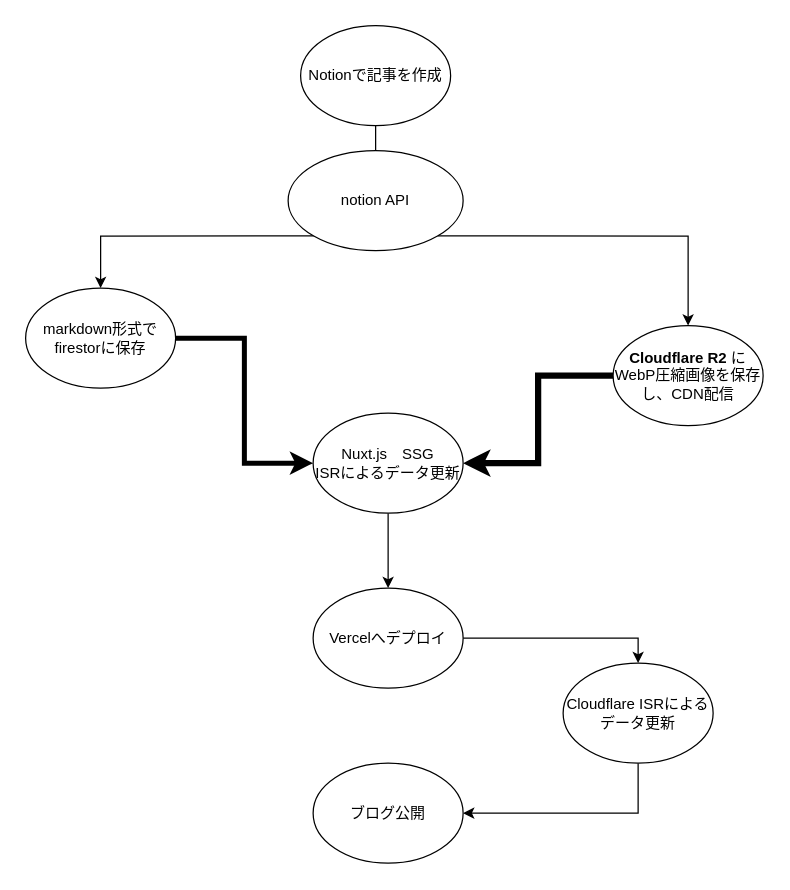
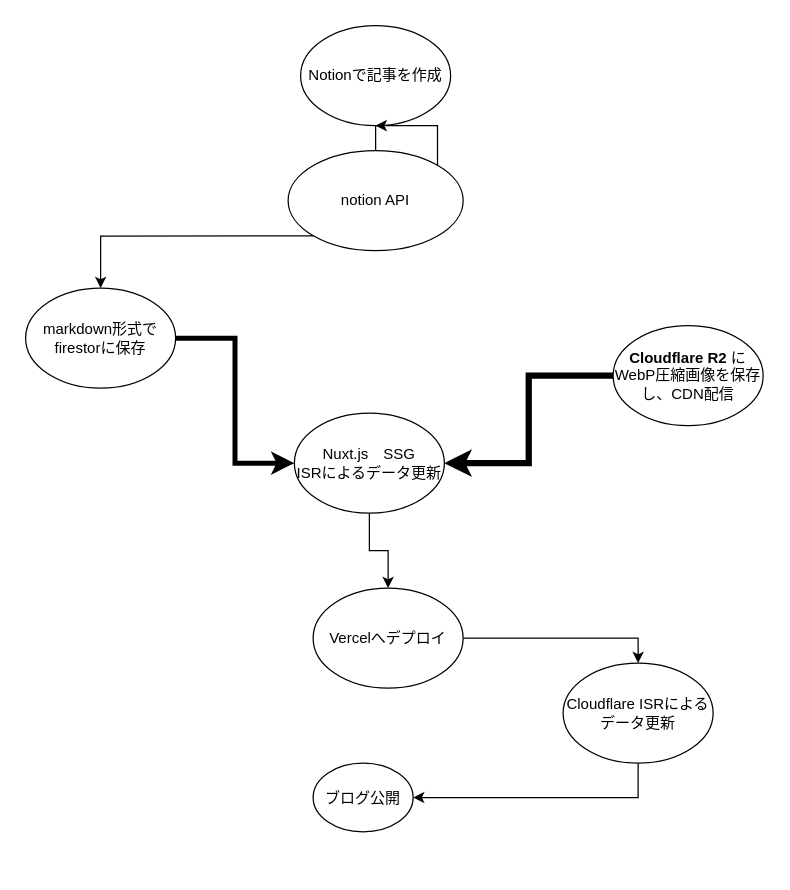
(603, 236) -> (431, 126)
(388, 463) -> (369, 463)
(388, 813) -> (363, 798)
